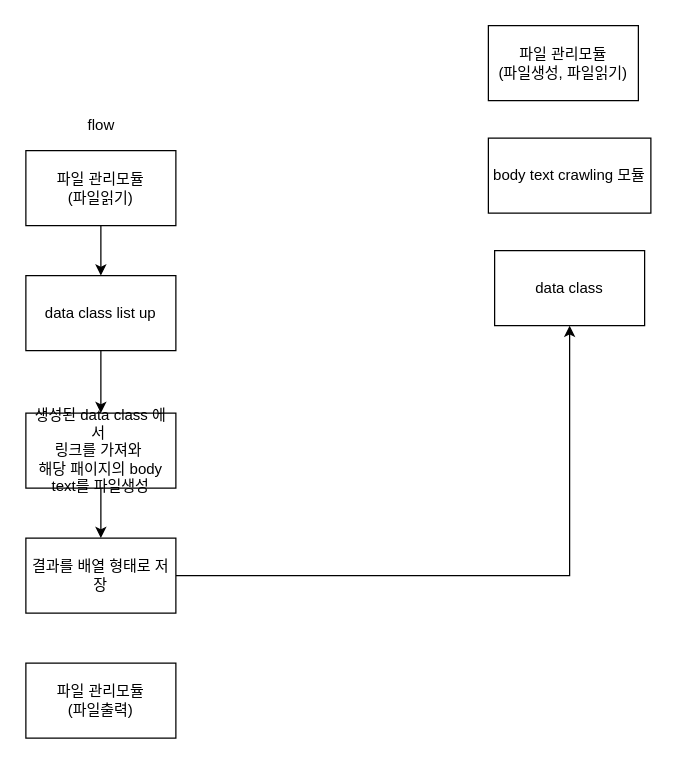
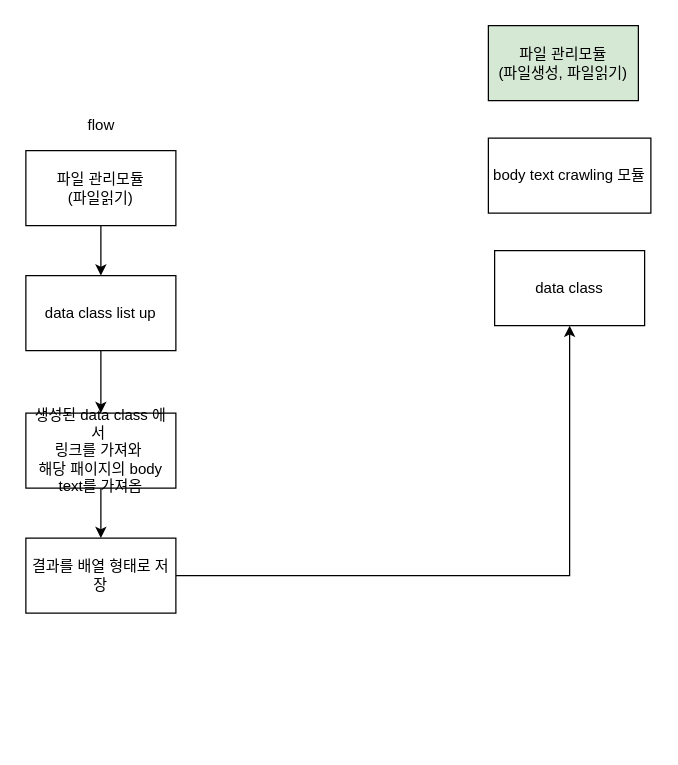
(563, 63) -> (563, 63)
(101, 451) -> (101, 451)
(101, 701) -> none
